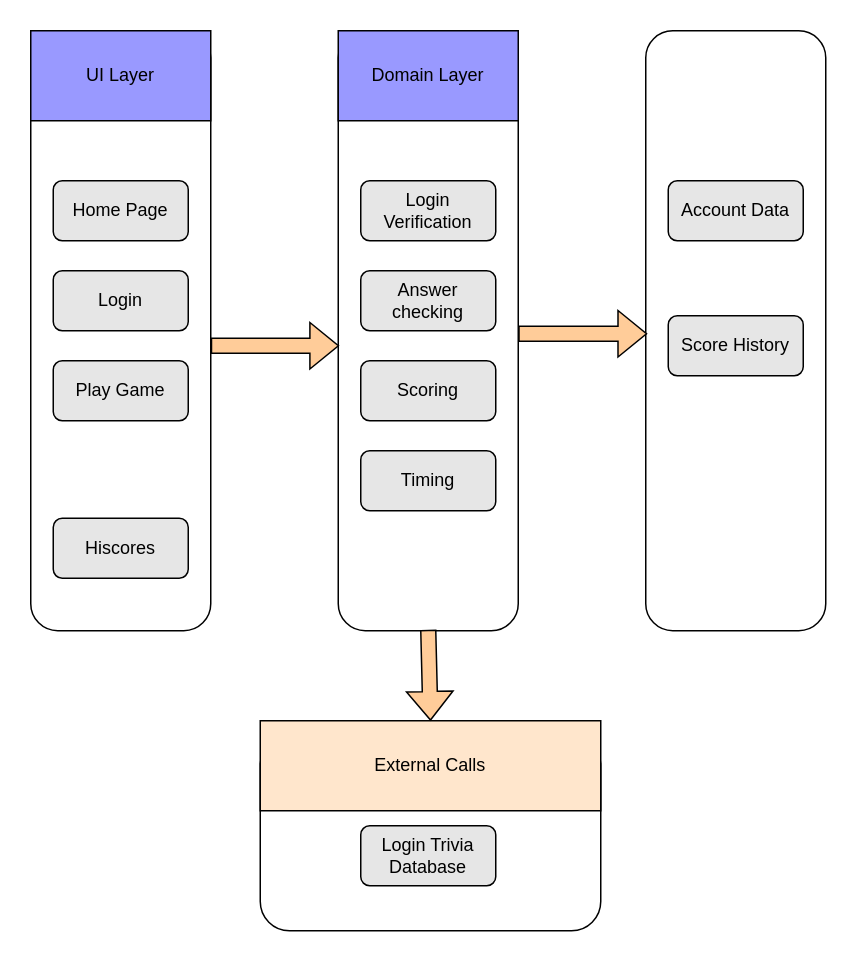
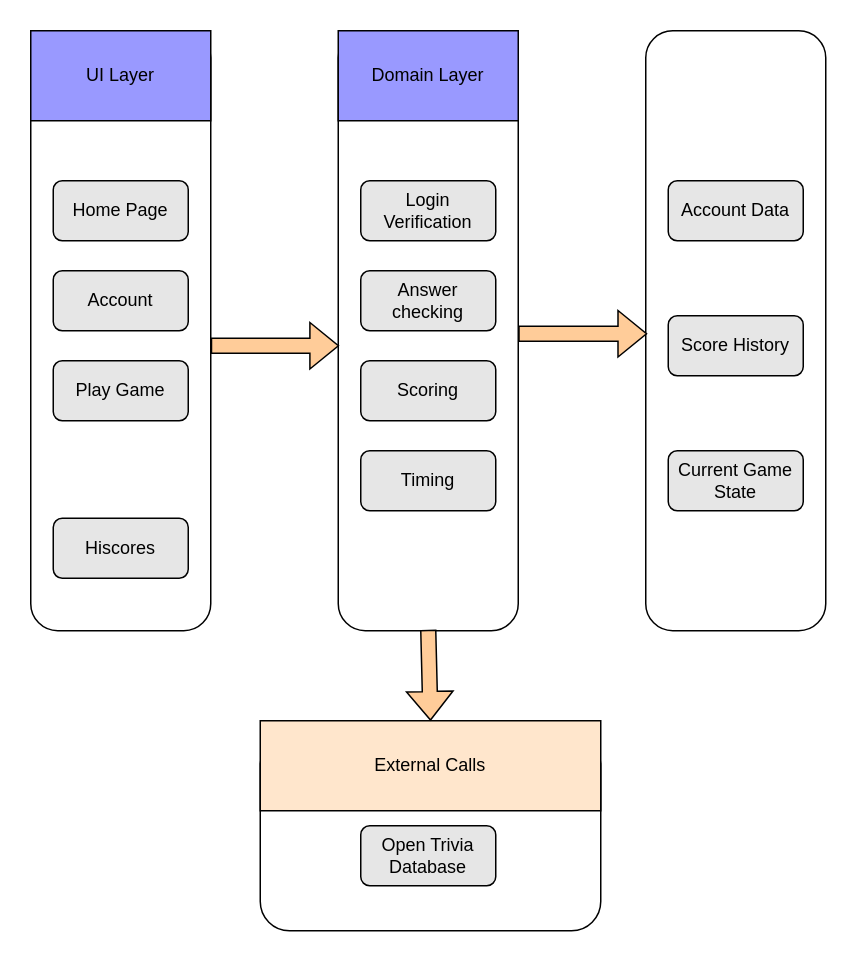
(121, 301) -> (121, 301)
none -> (736, 481)
(428, 856) -> (428, 856)
